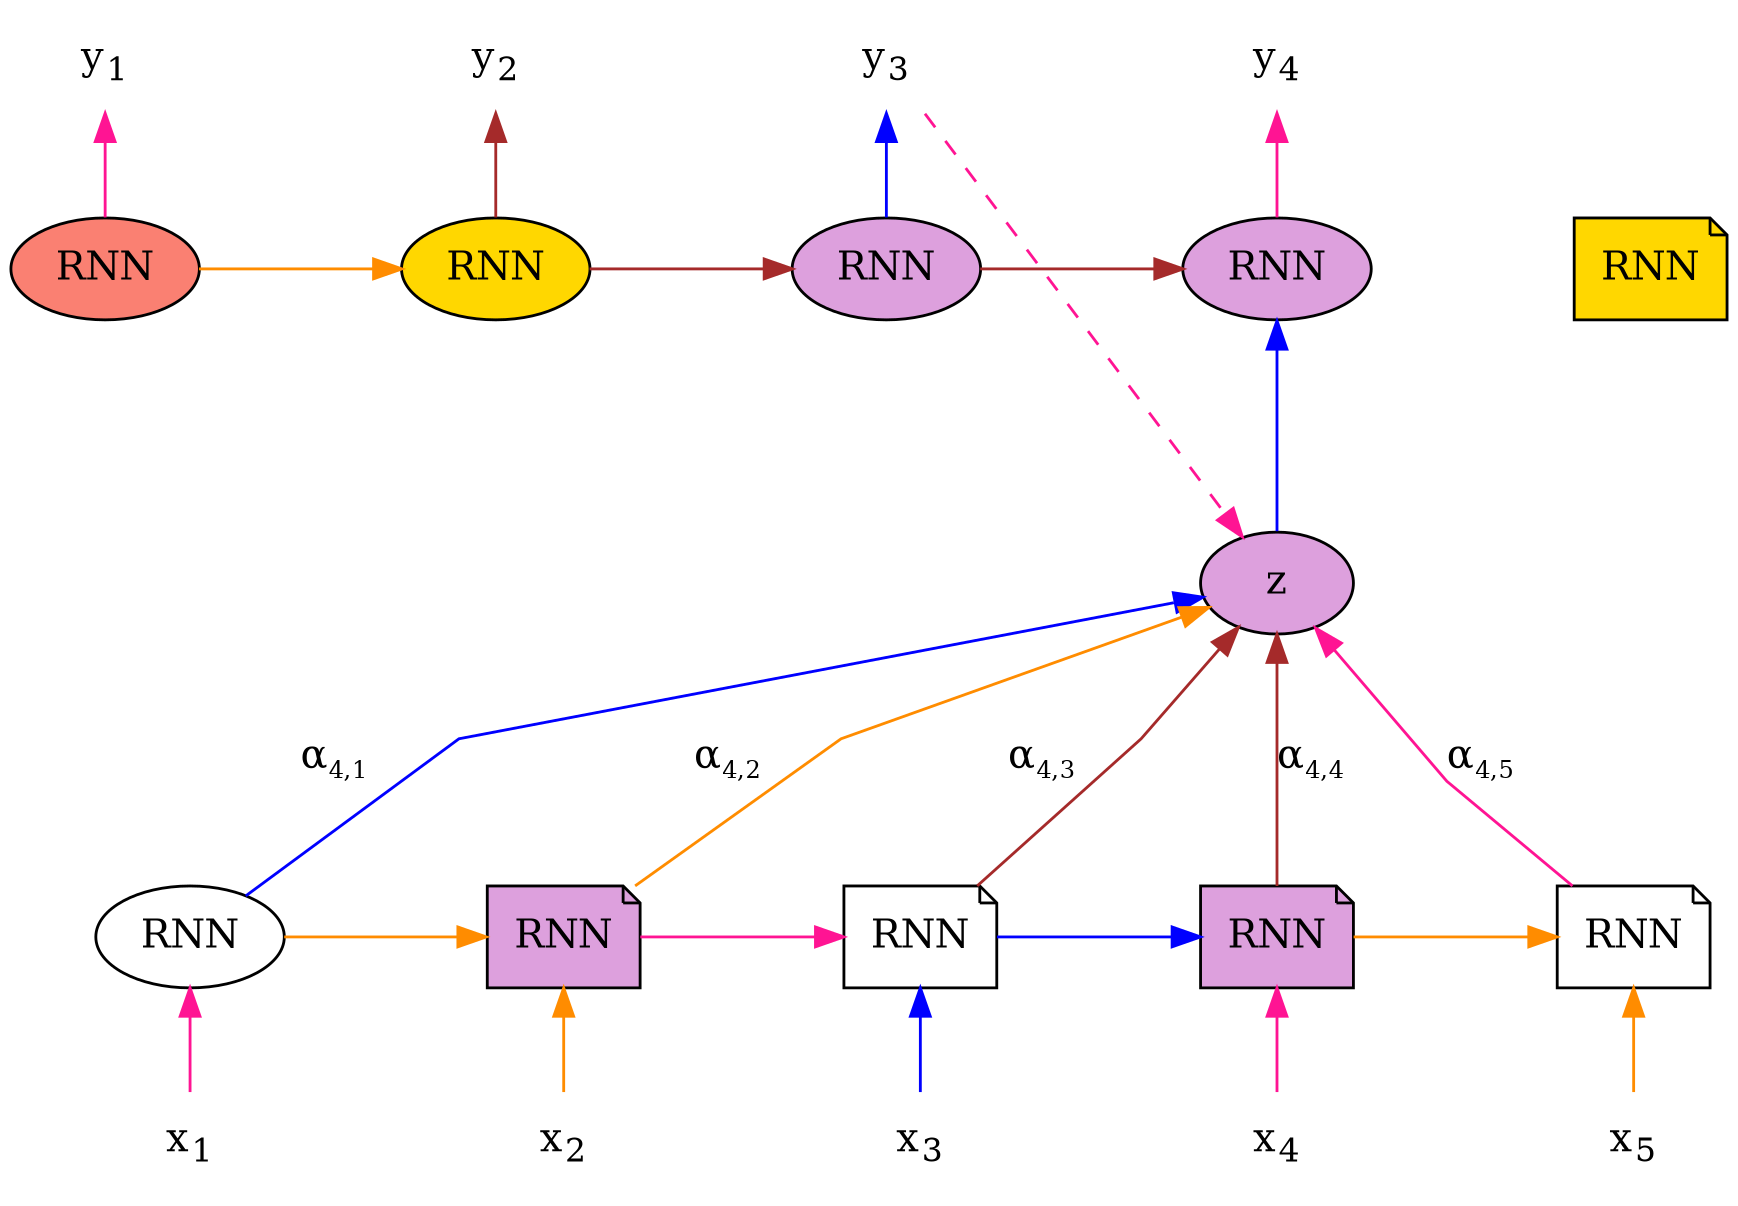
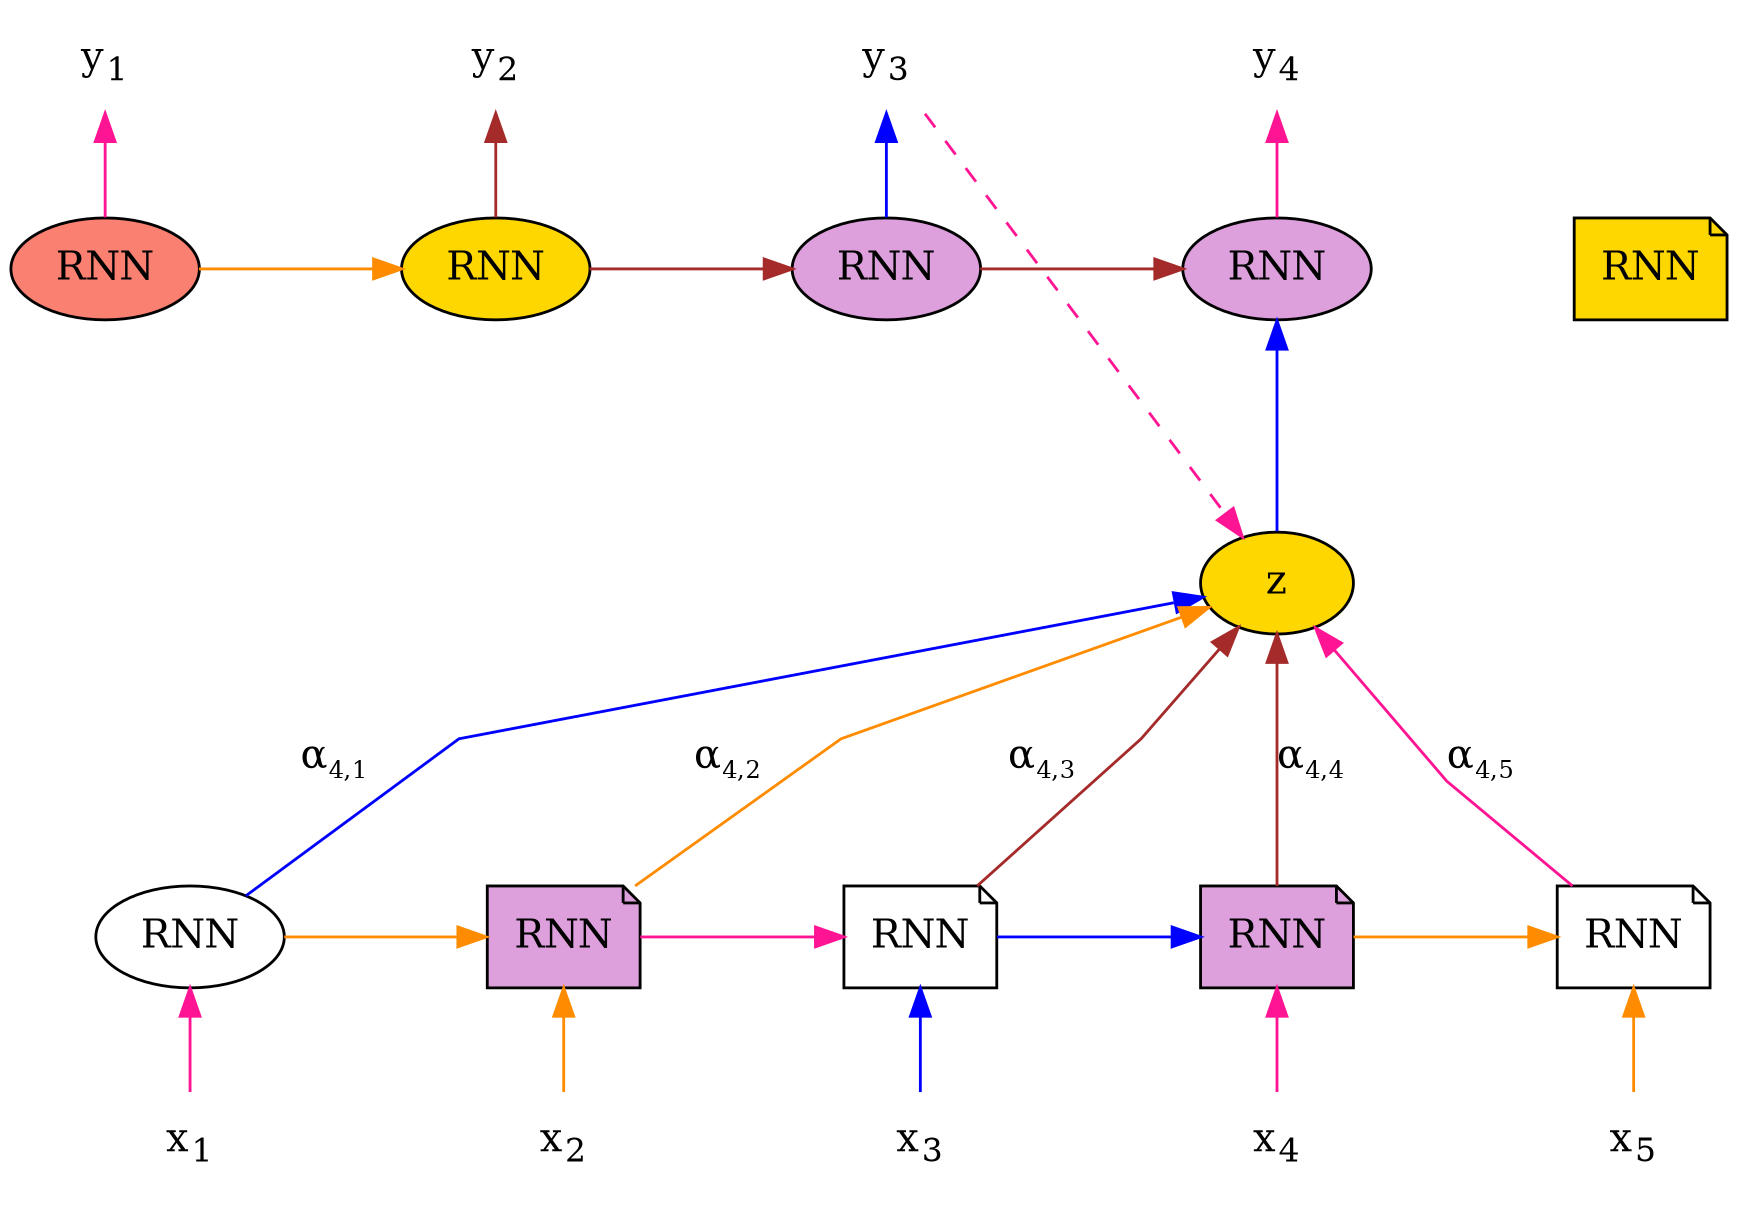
(1277, 583) -> (1277, 583)
